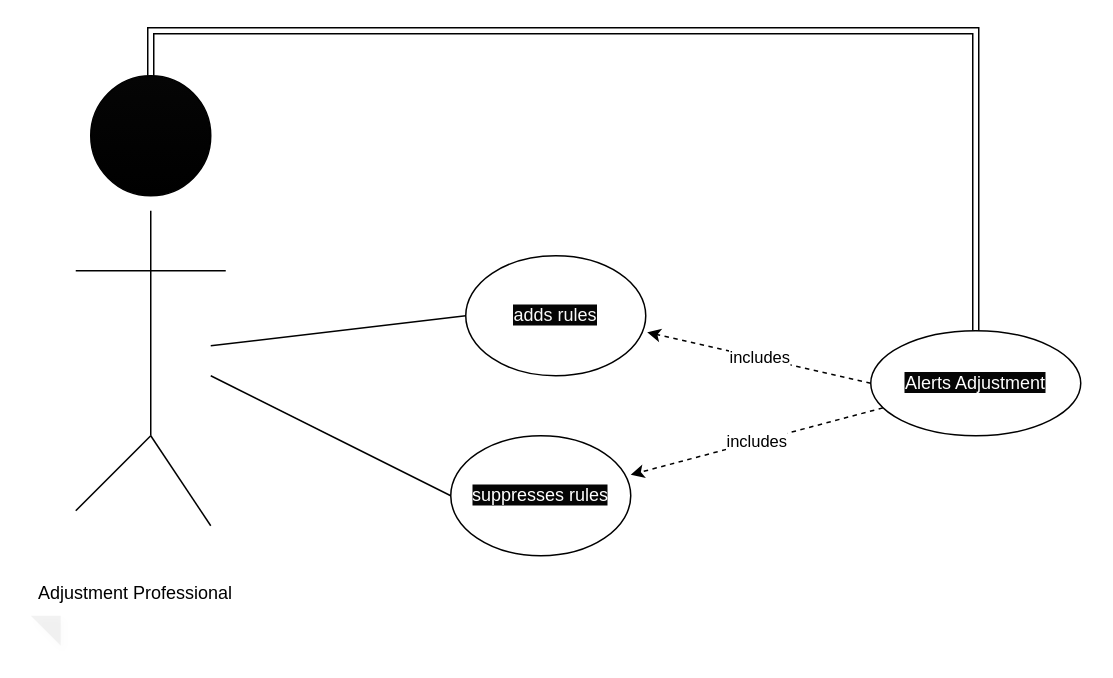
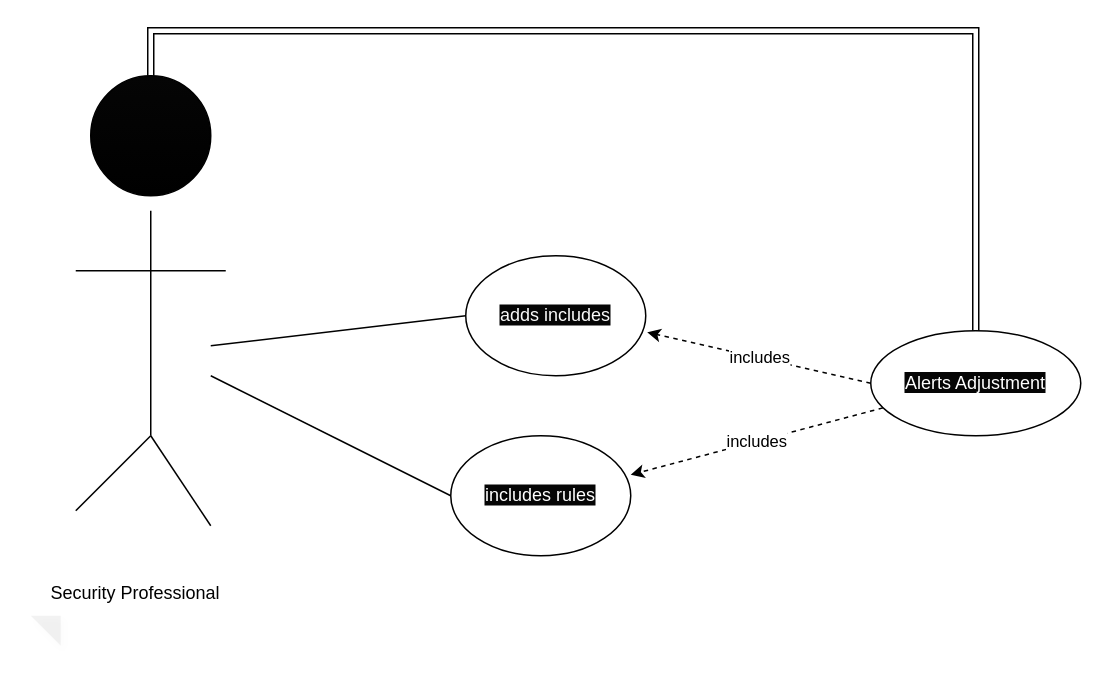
(556, 316) -> (556, 316)
(541, 496) -> (541, 496)
(136, 593) -> (136, 593)
